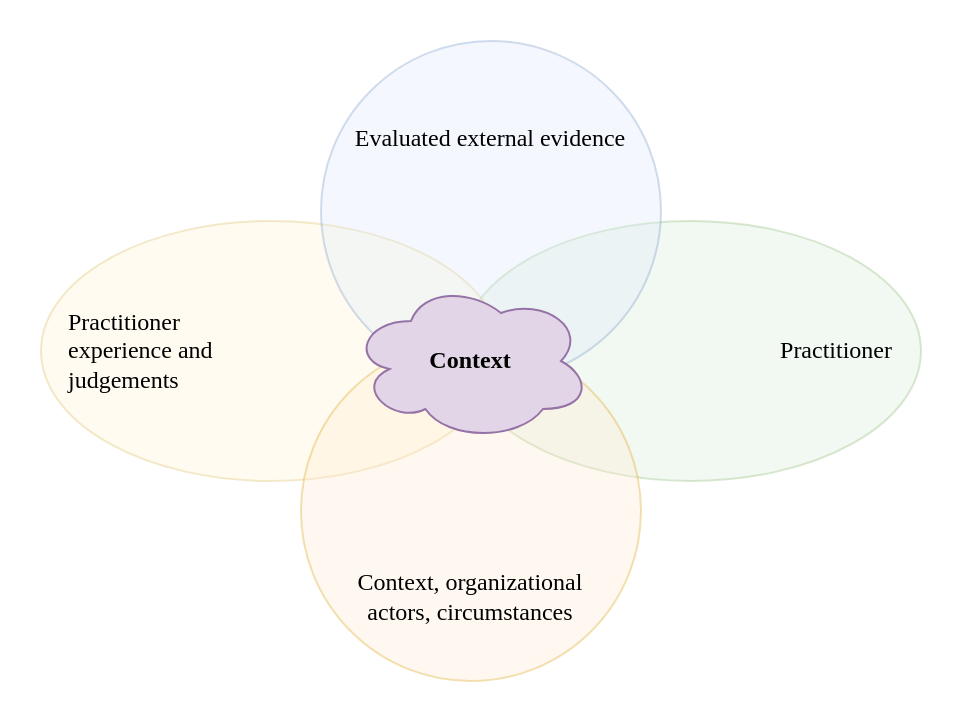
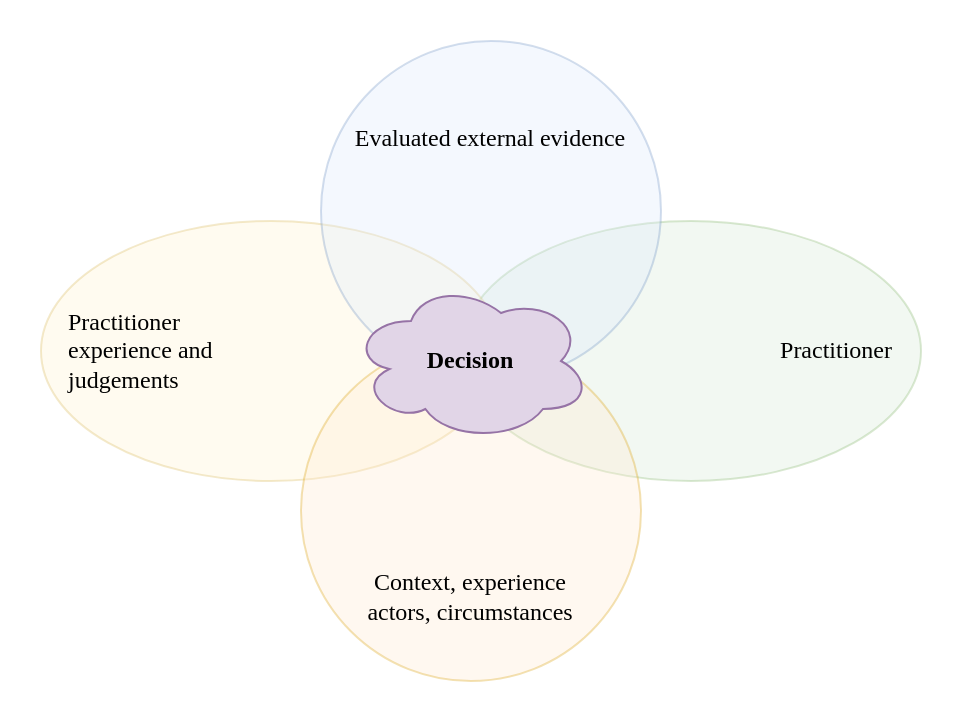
(471, 361) -> (471, 361)
(471, 511) -> (471, 511)
